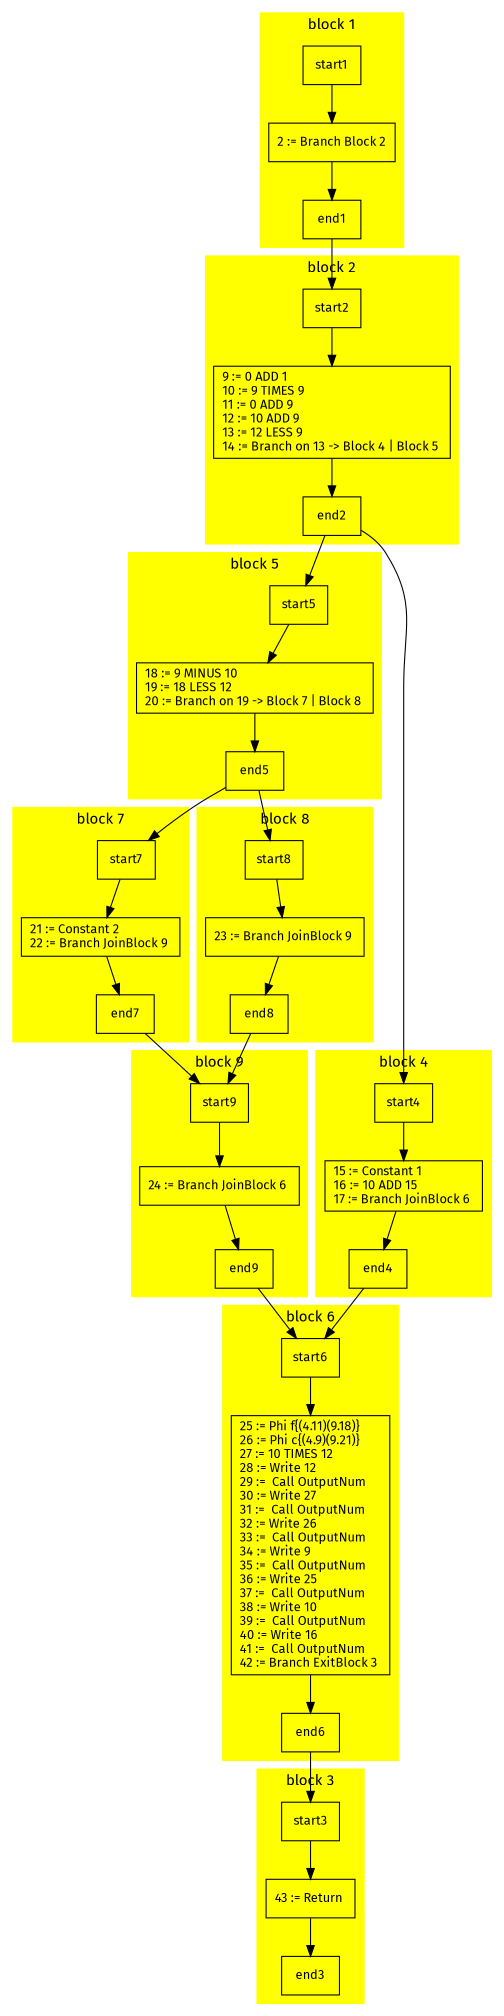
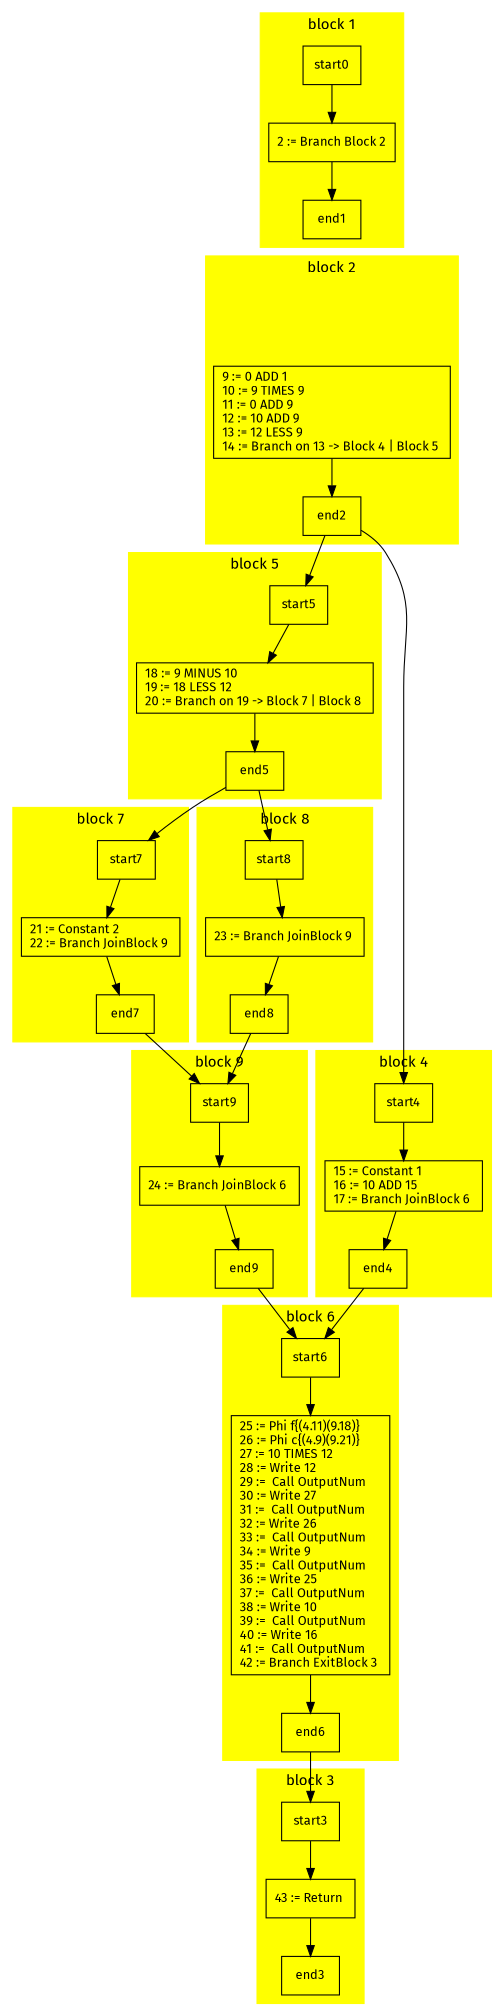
(332, 65) -> (332, 65)
(332, 308) -> none
